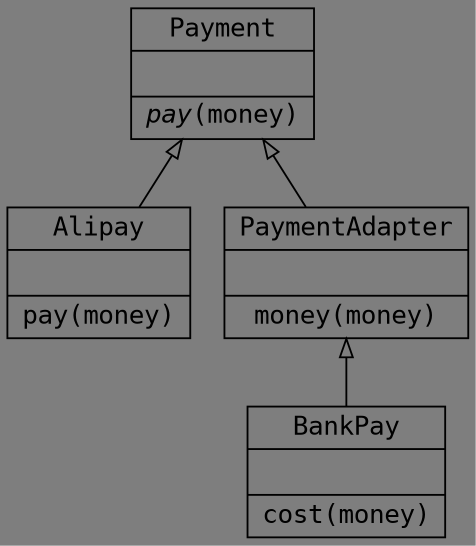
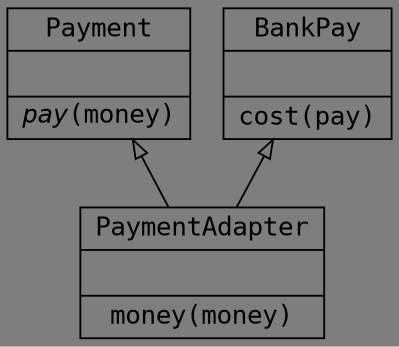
(99, 273) -> none
(346, 382) -> (250, 182)
(346, 515) -> (308, 117)
